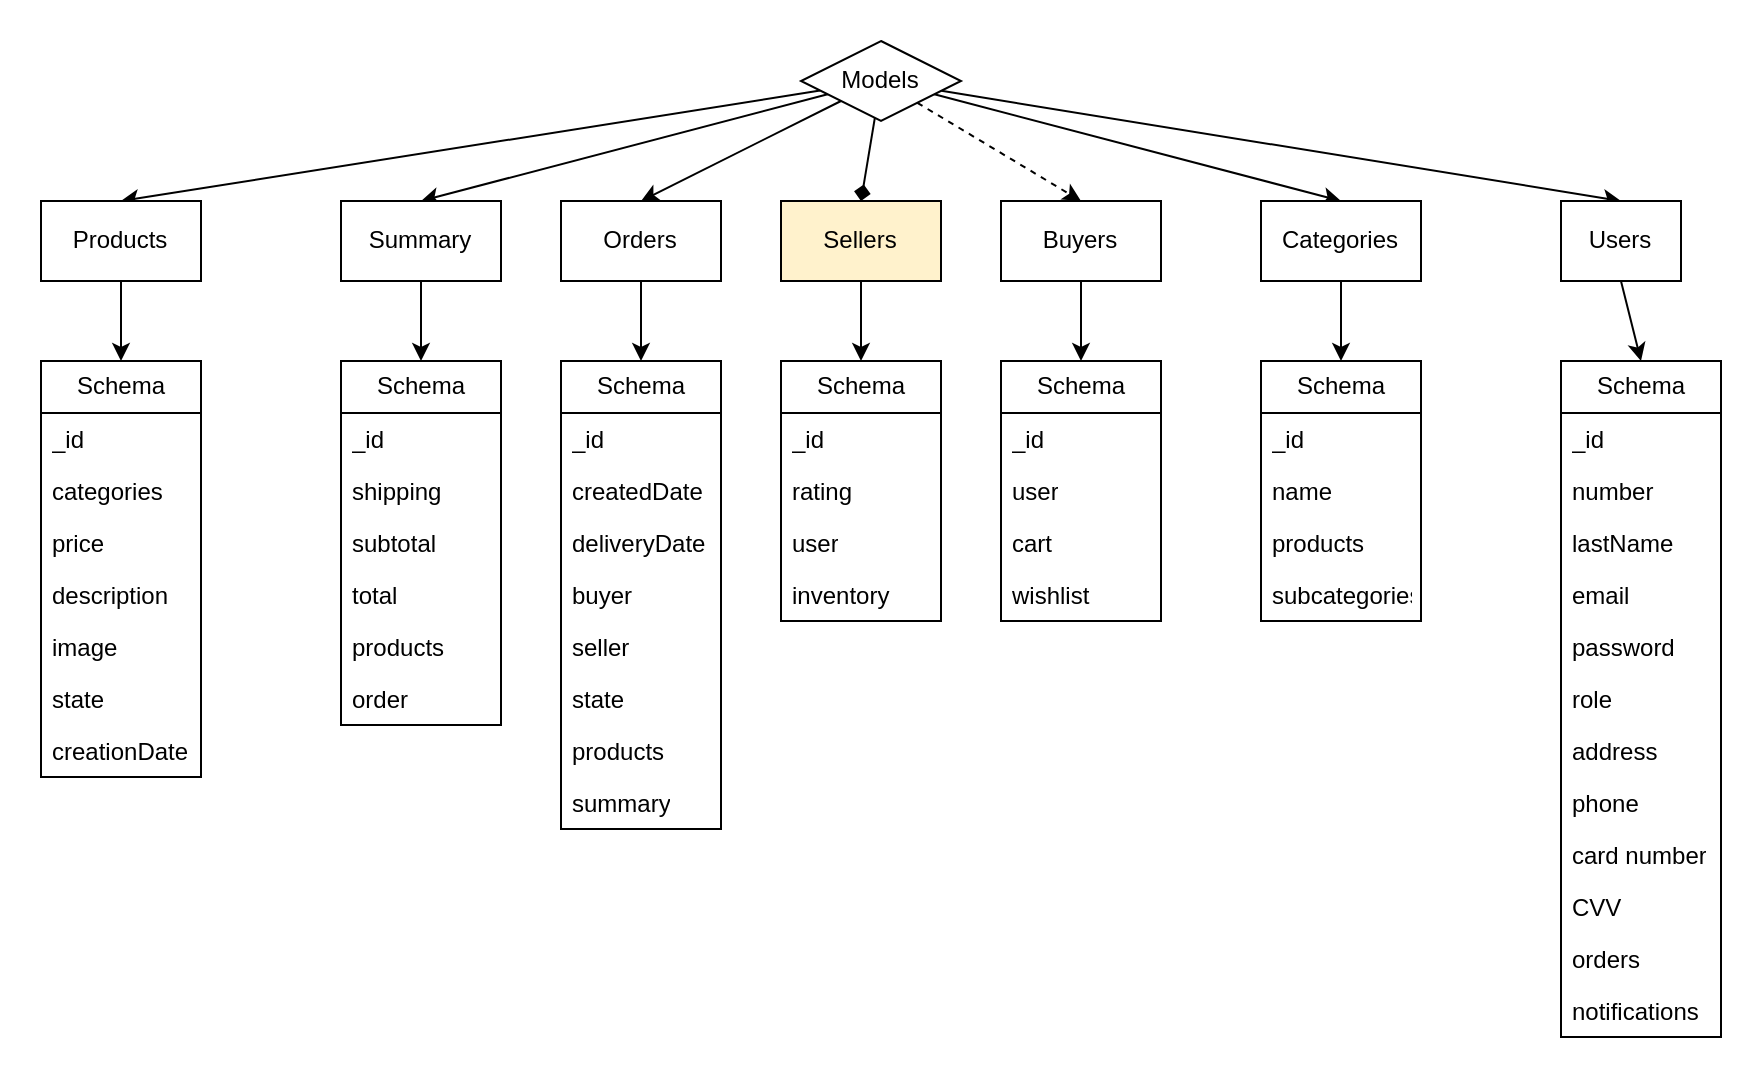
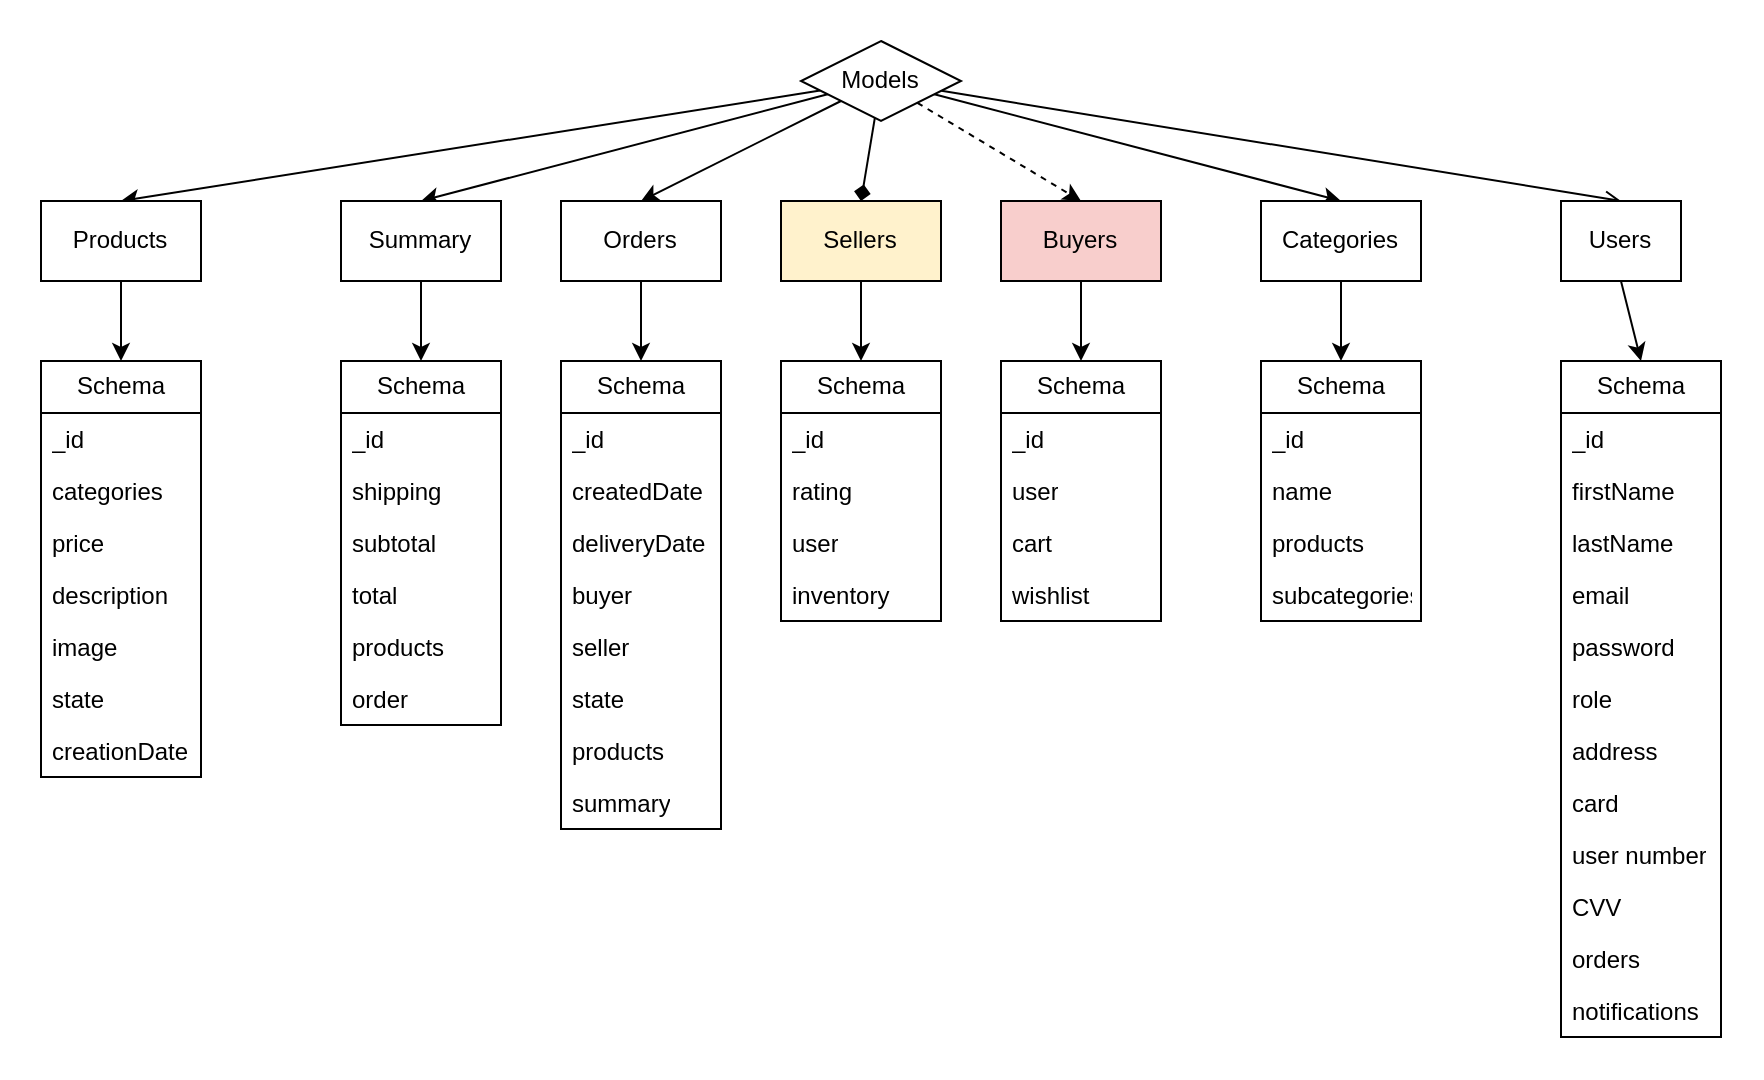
(1606, 199) -> (1610, 199)
(1081, 241) -> (1081, 241)
(1613, 493) -> (1630, 493)
(1607, 805) -> (1600, 805)
(1643, 872) -> (1643, 872)
